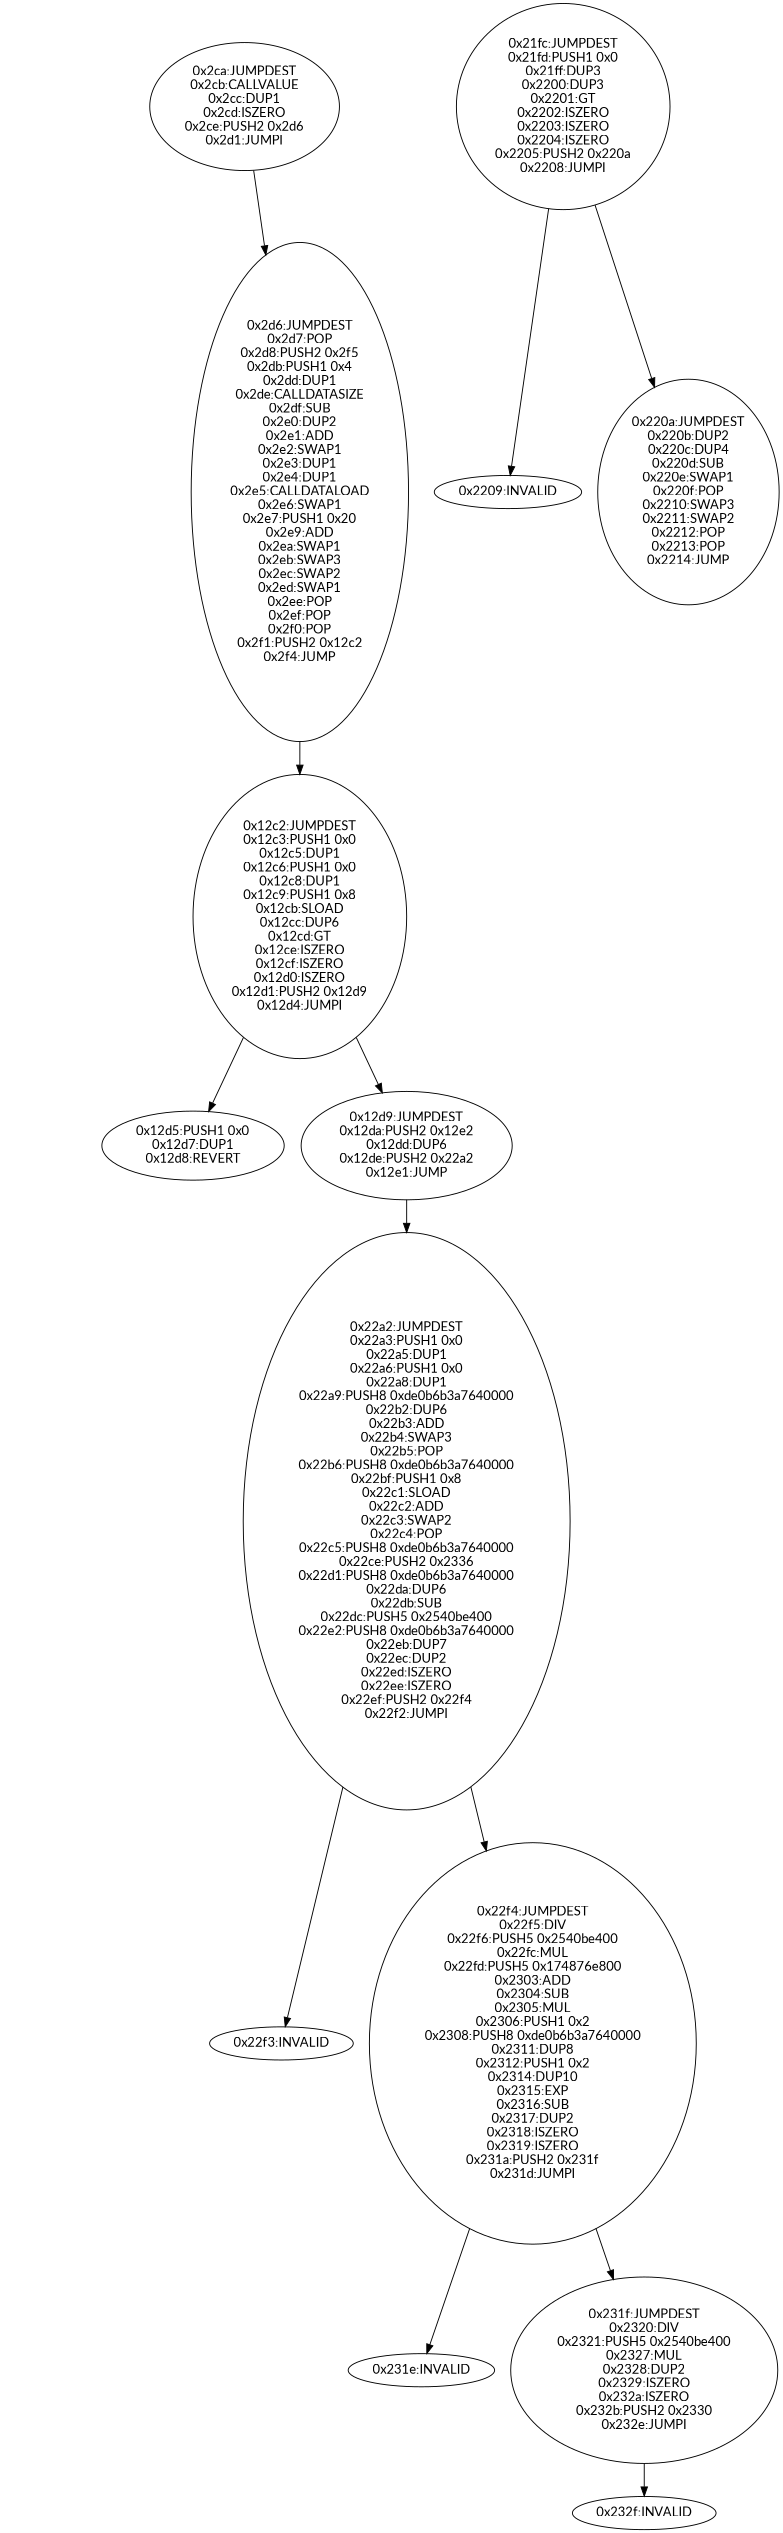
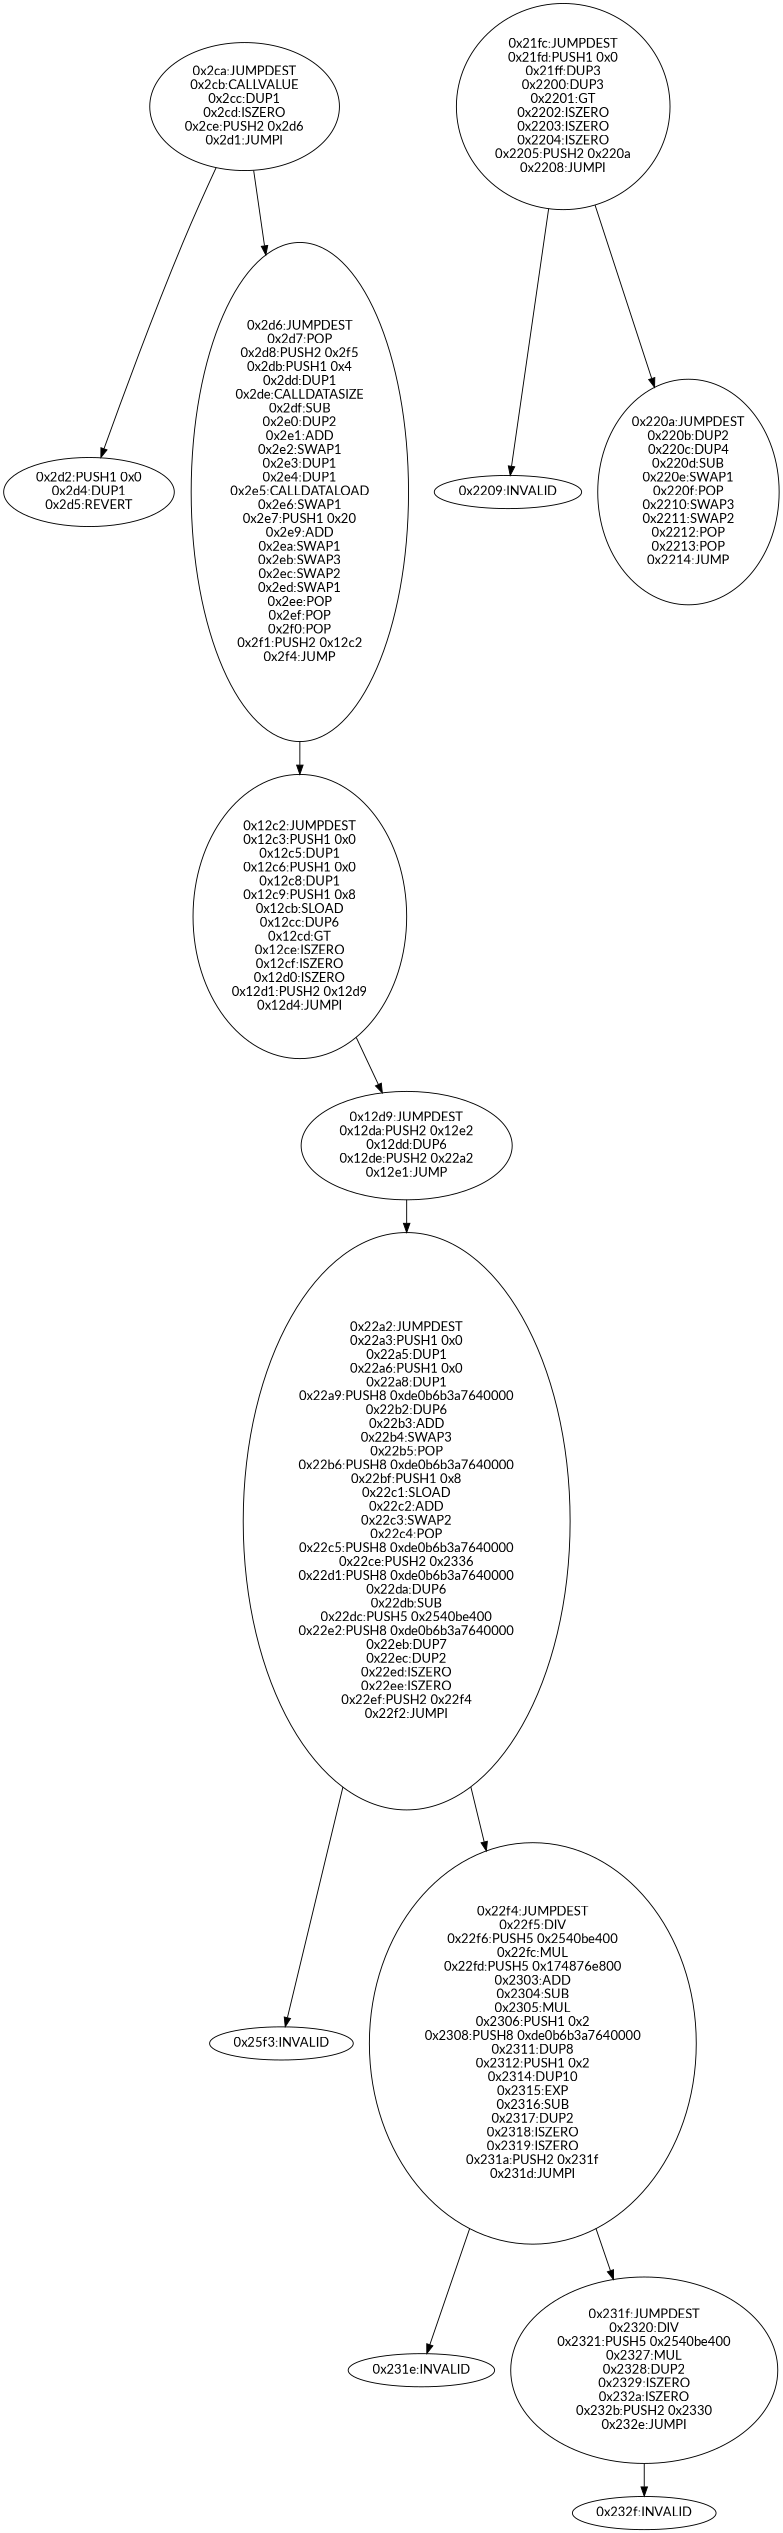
none -> (89, 492)
(193, 1146) -> none
(281, 2043) -> (281, 2043)
